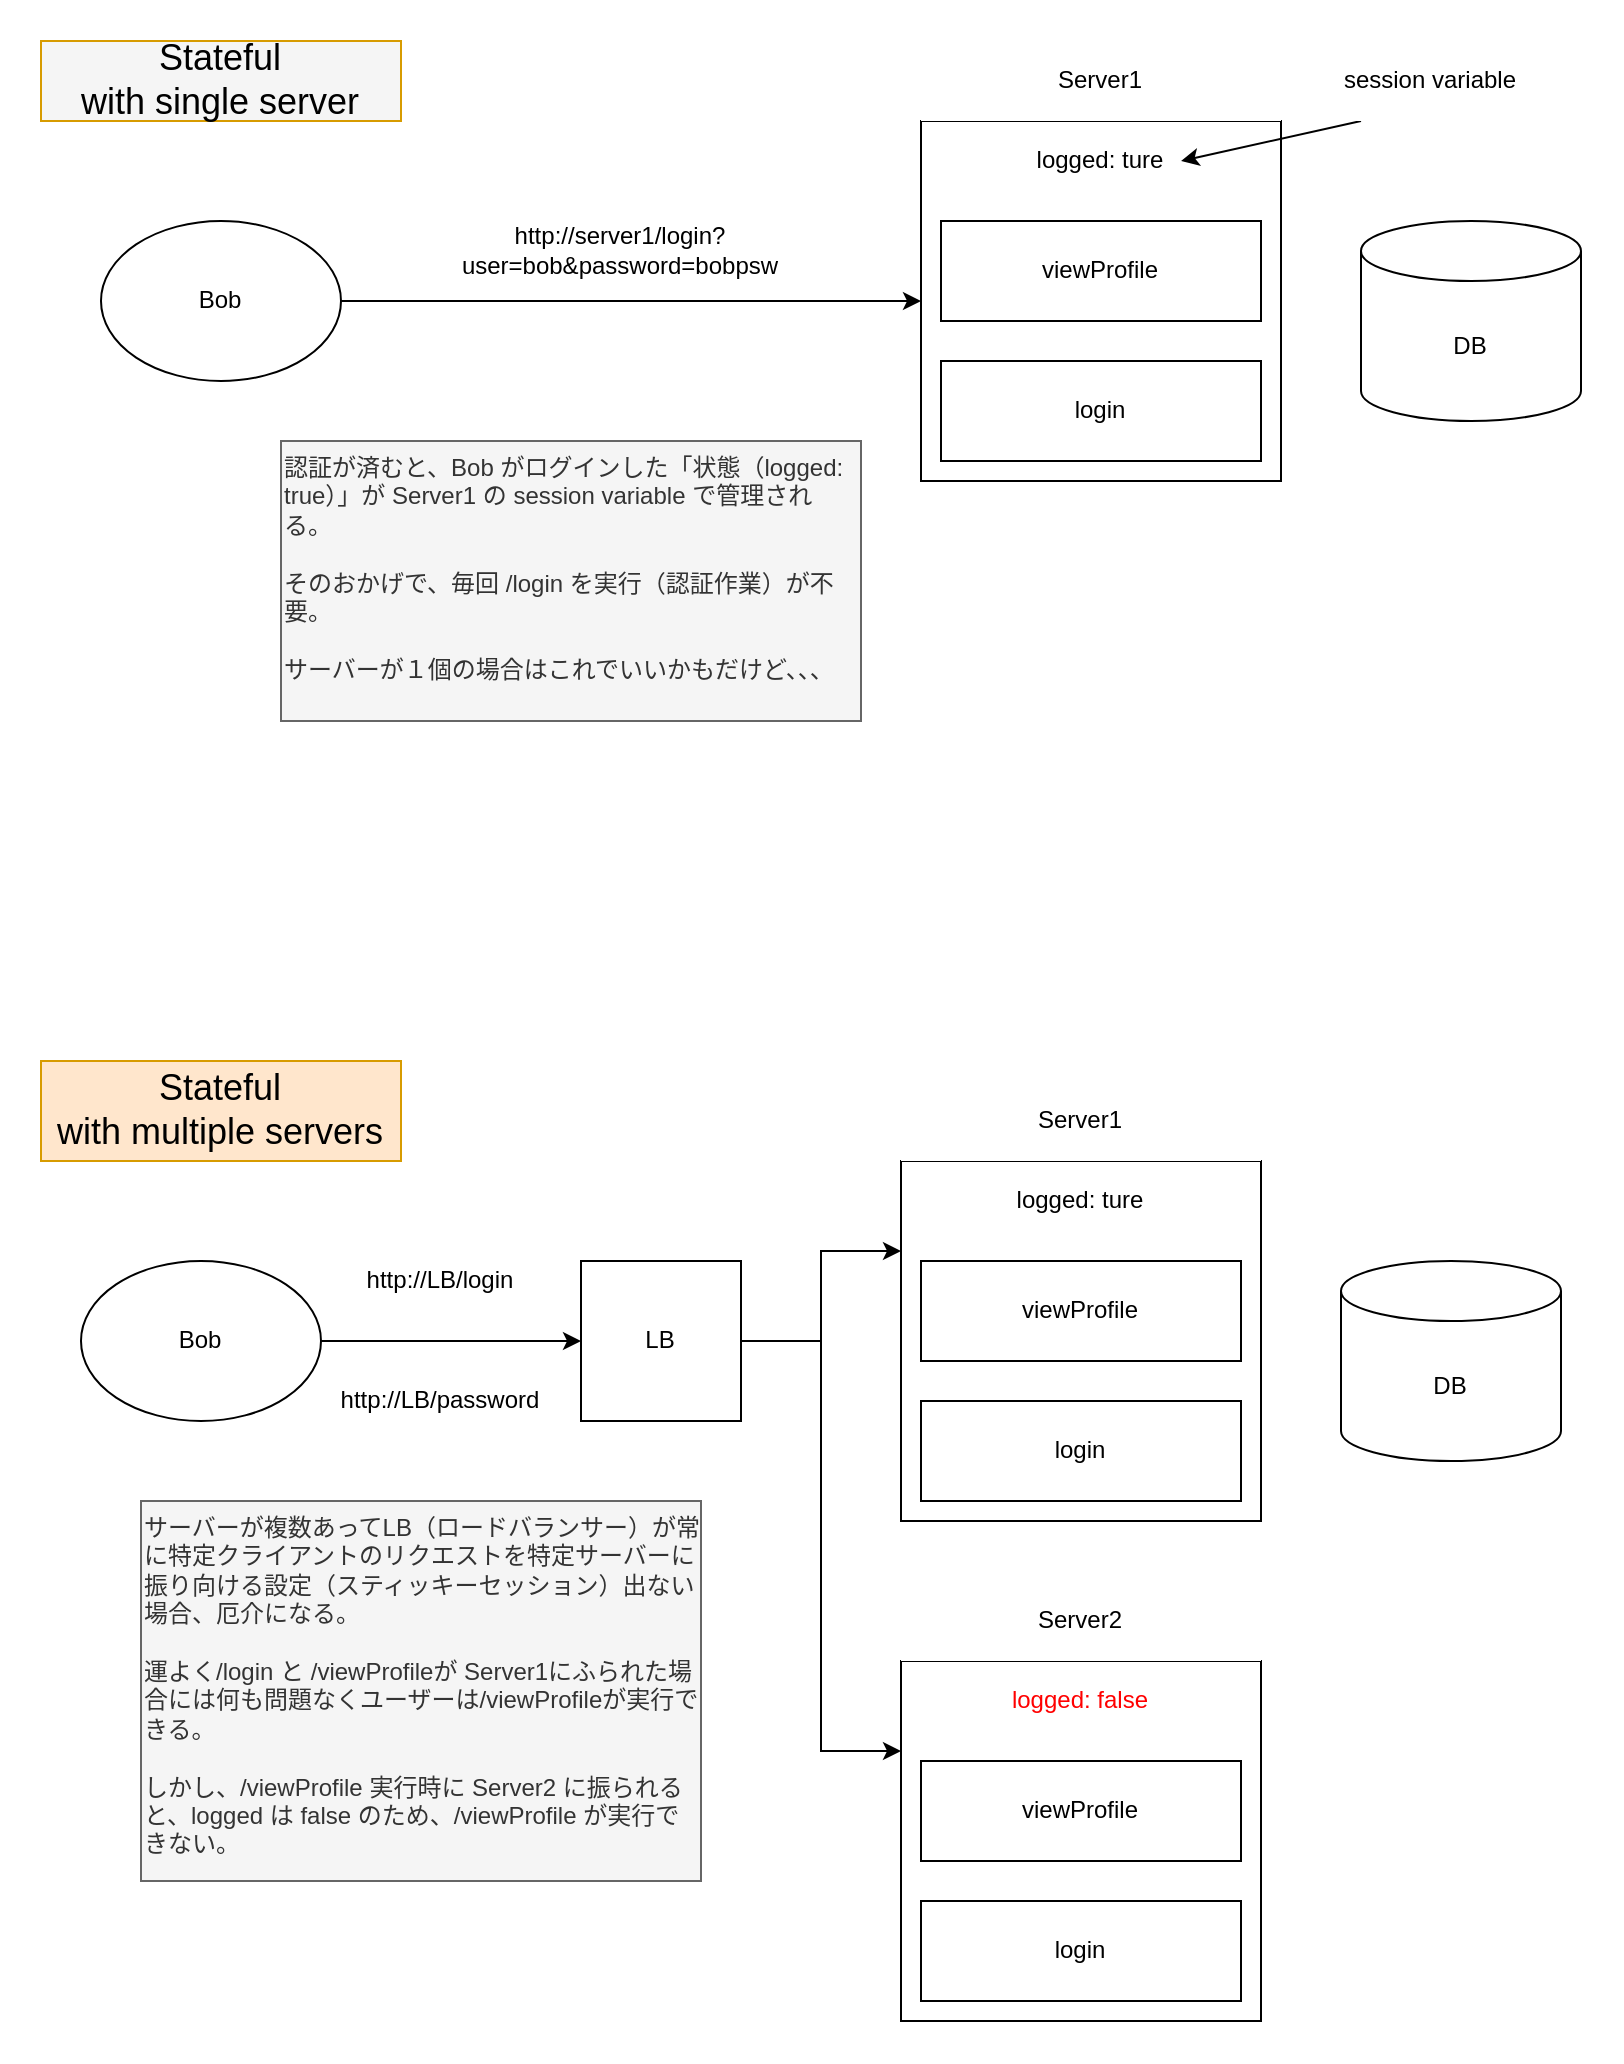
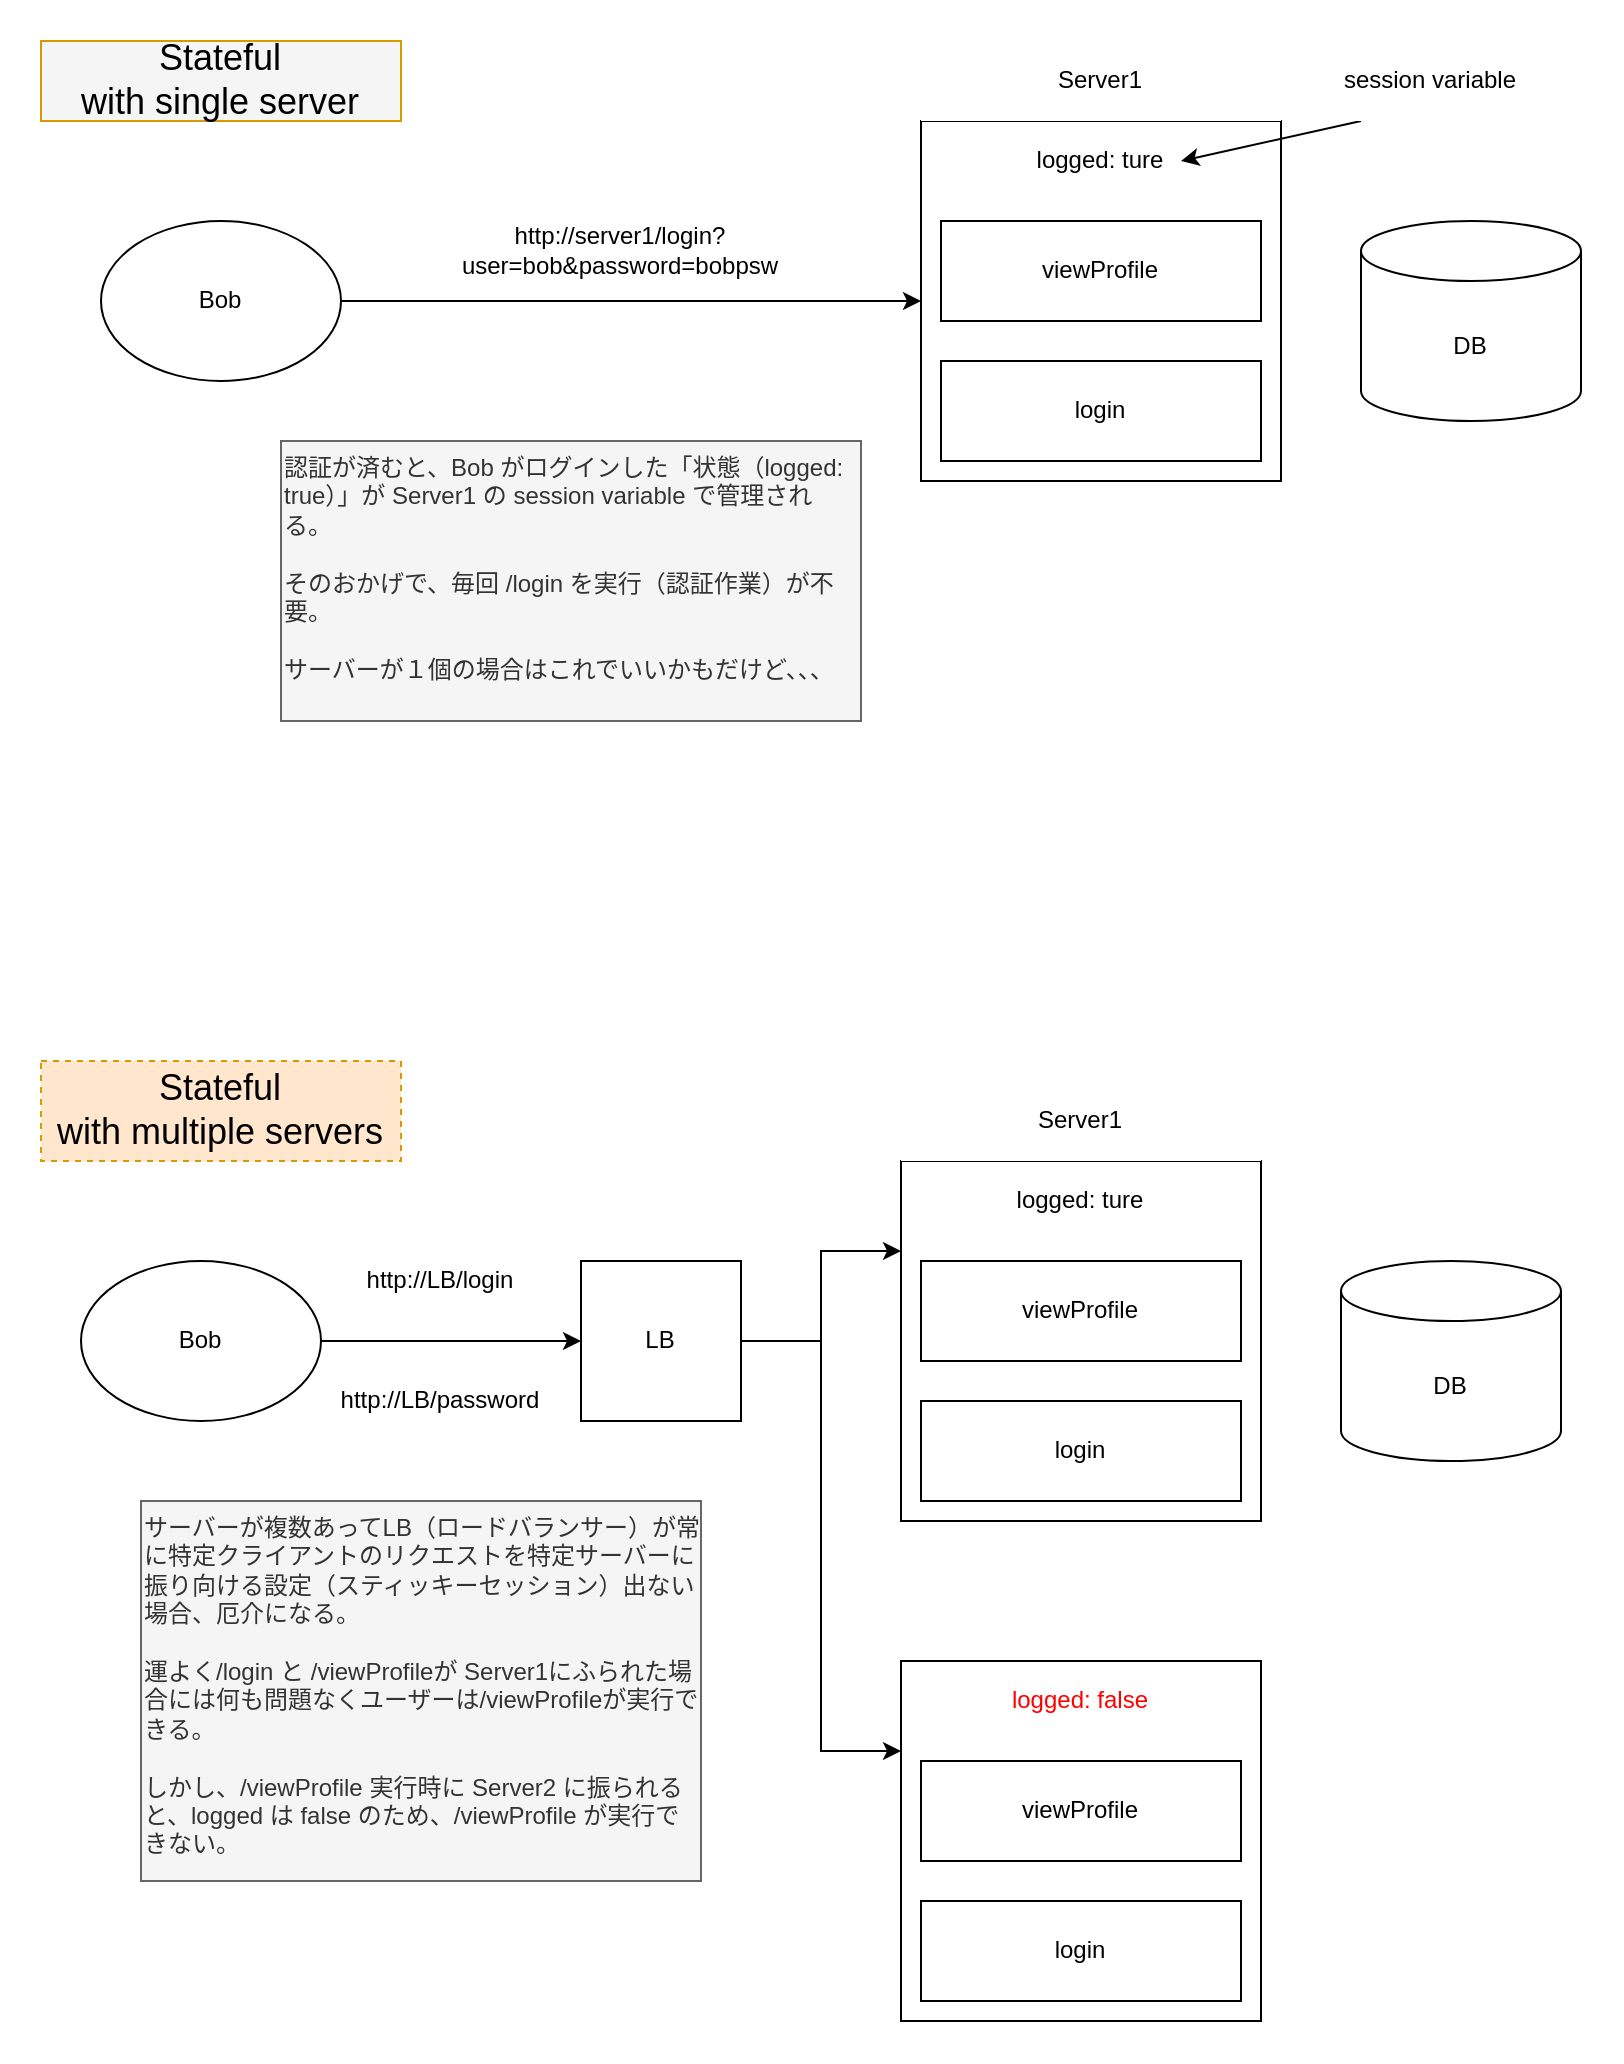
(221, 1111) -> (221, 1111)
(1081, 1621) -> none
